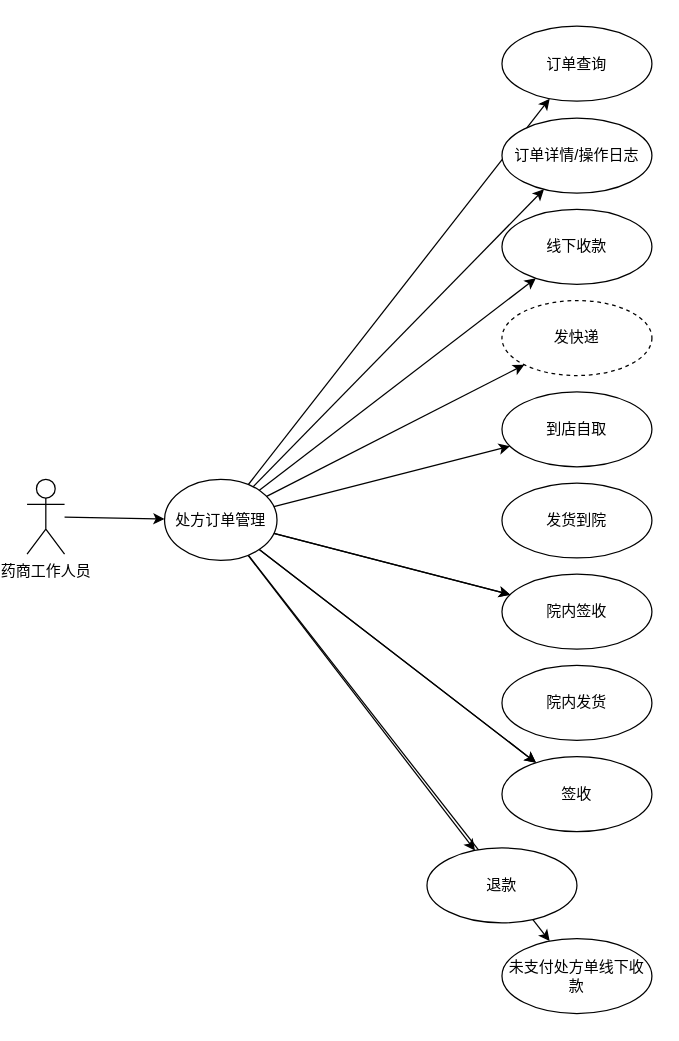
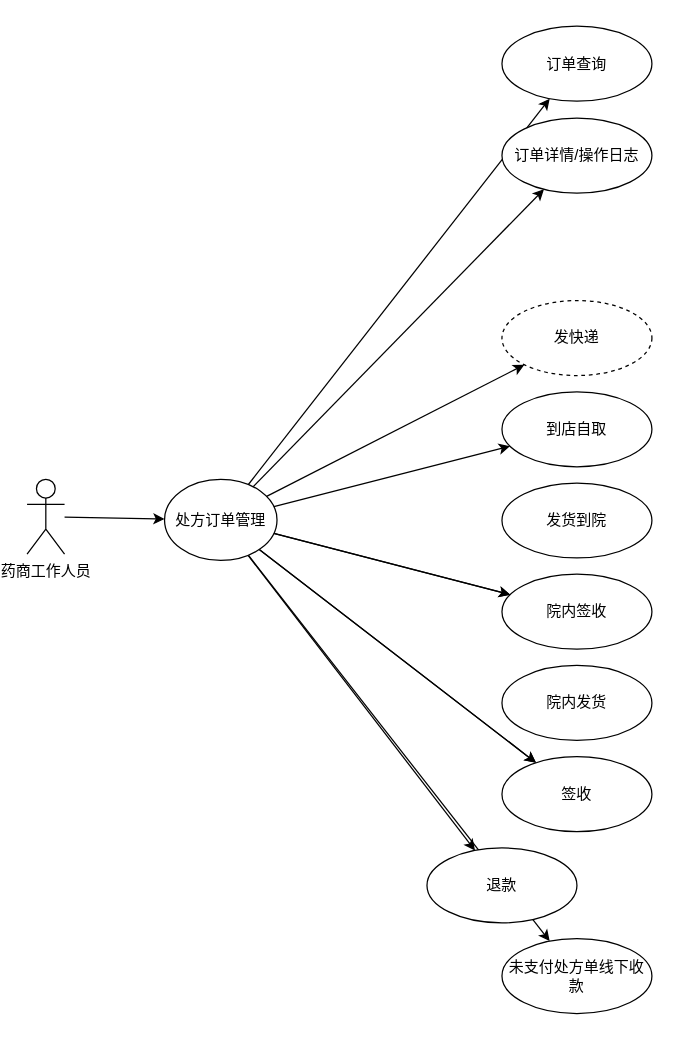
(577, 247) -> none
(394, 387) -> none
